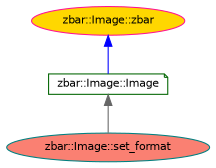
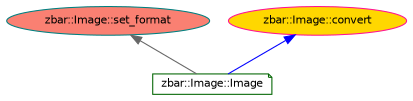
(108, 21) -> (318, 21)
(108, 119) -> (168, 57)
